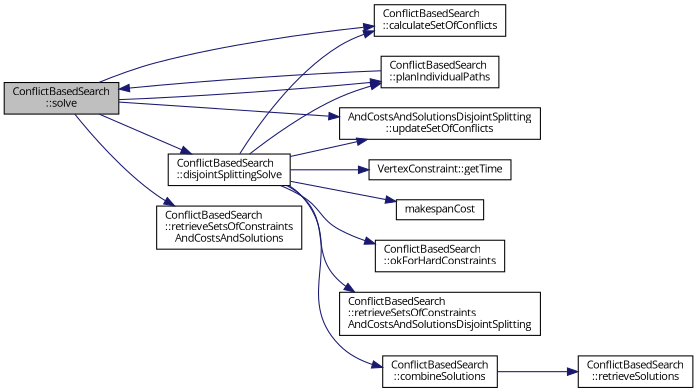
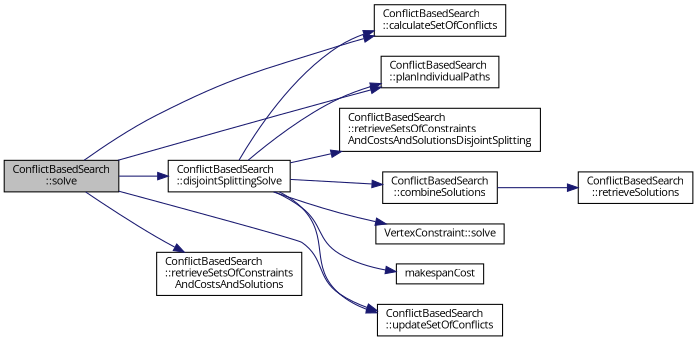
(255, 78) -> none
(440, 124) -> (440, 320)
(440, 170) -> (440, 234)
(440, 256) -> none
